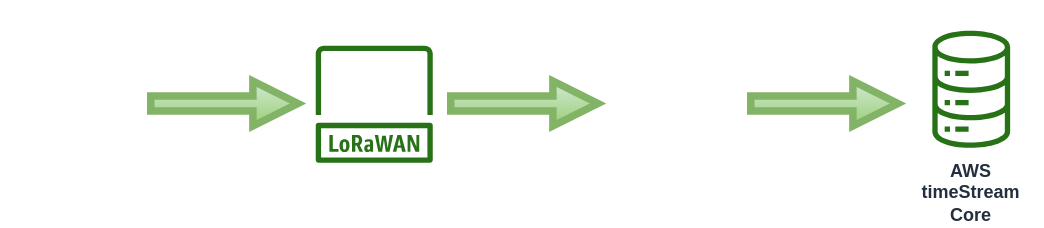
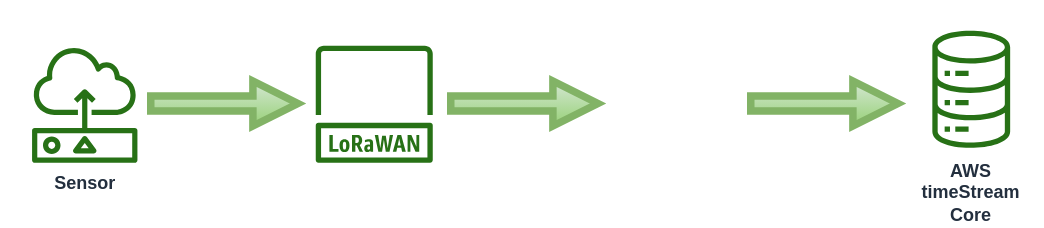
none -> (85, 104)
